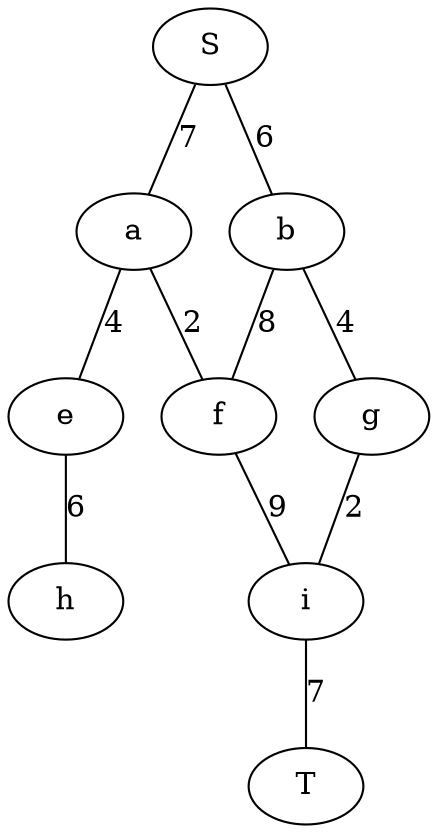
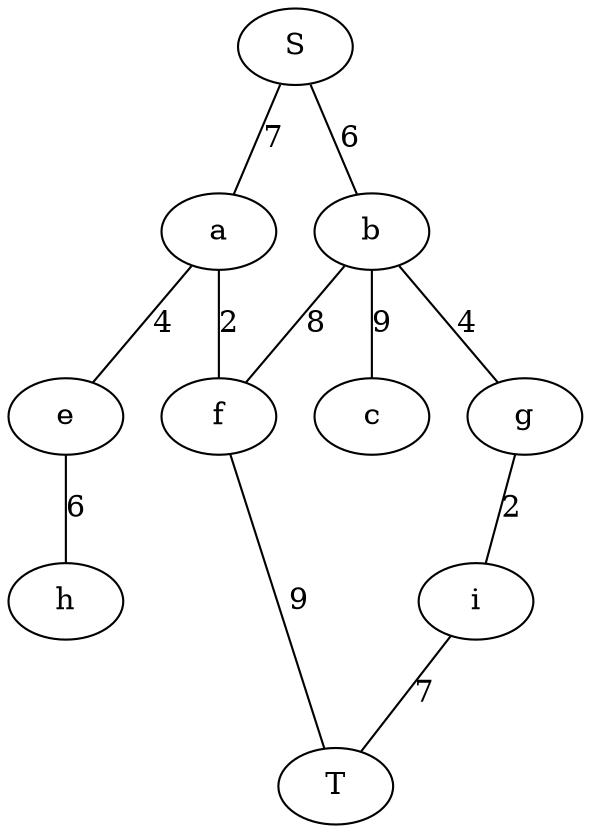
none -> (372, 416)
(262, 509) -> (277, 601)
